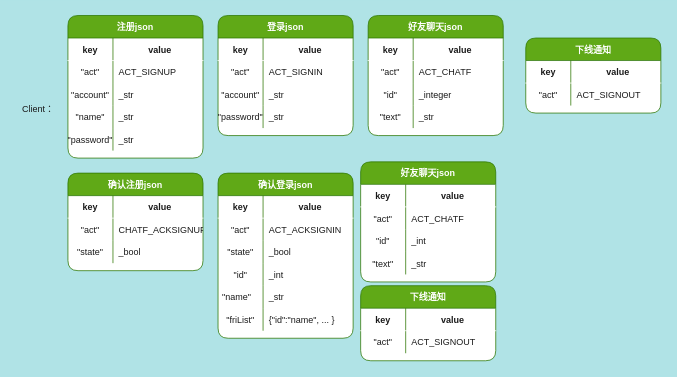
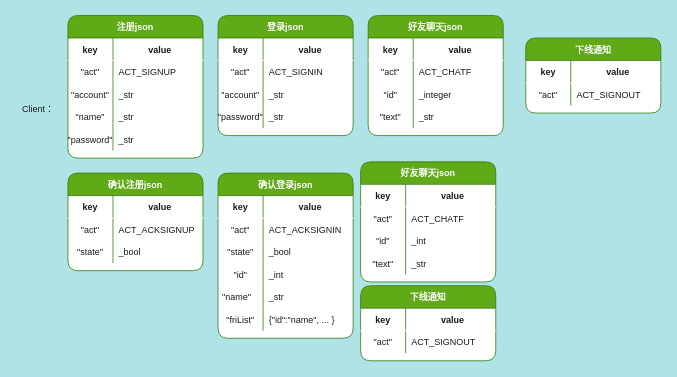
(156, 230) -> (151, 230)
